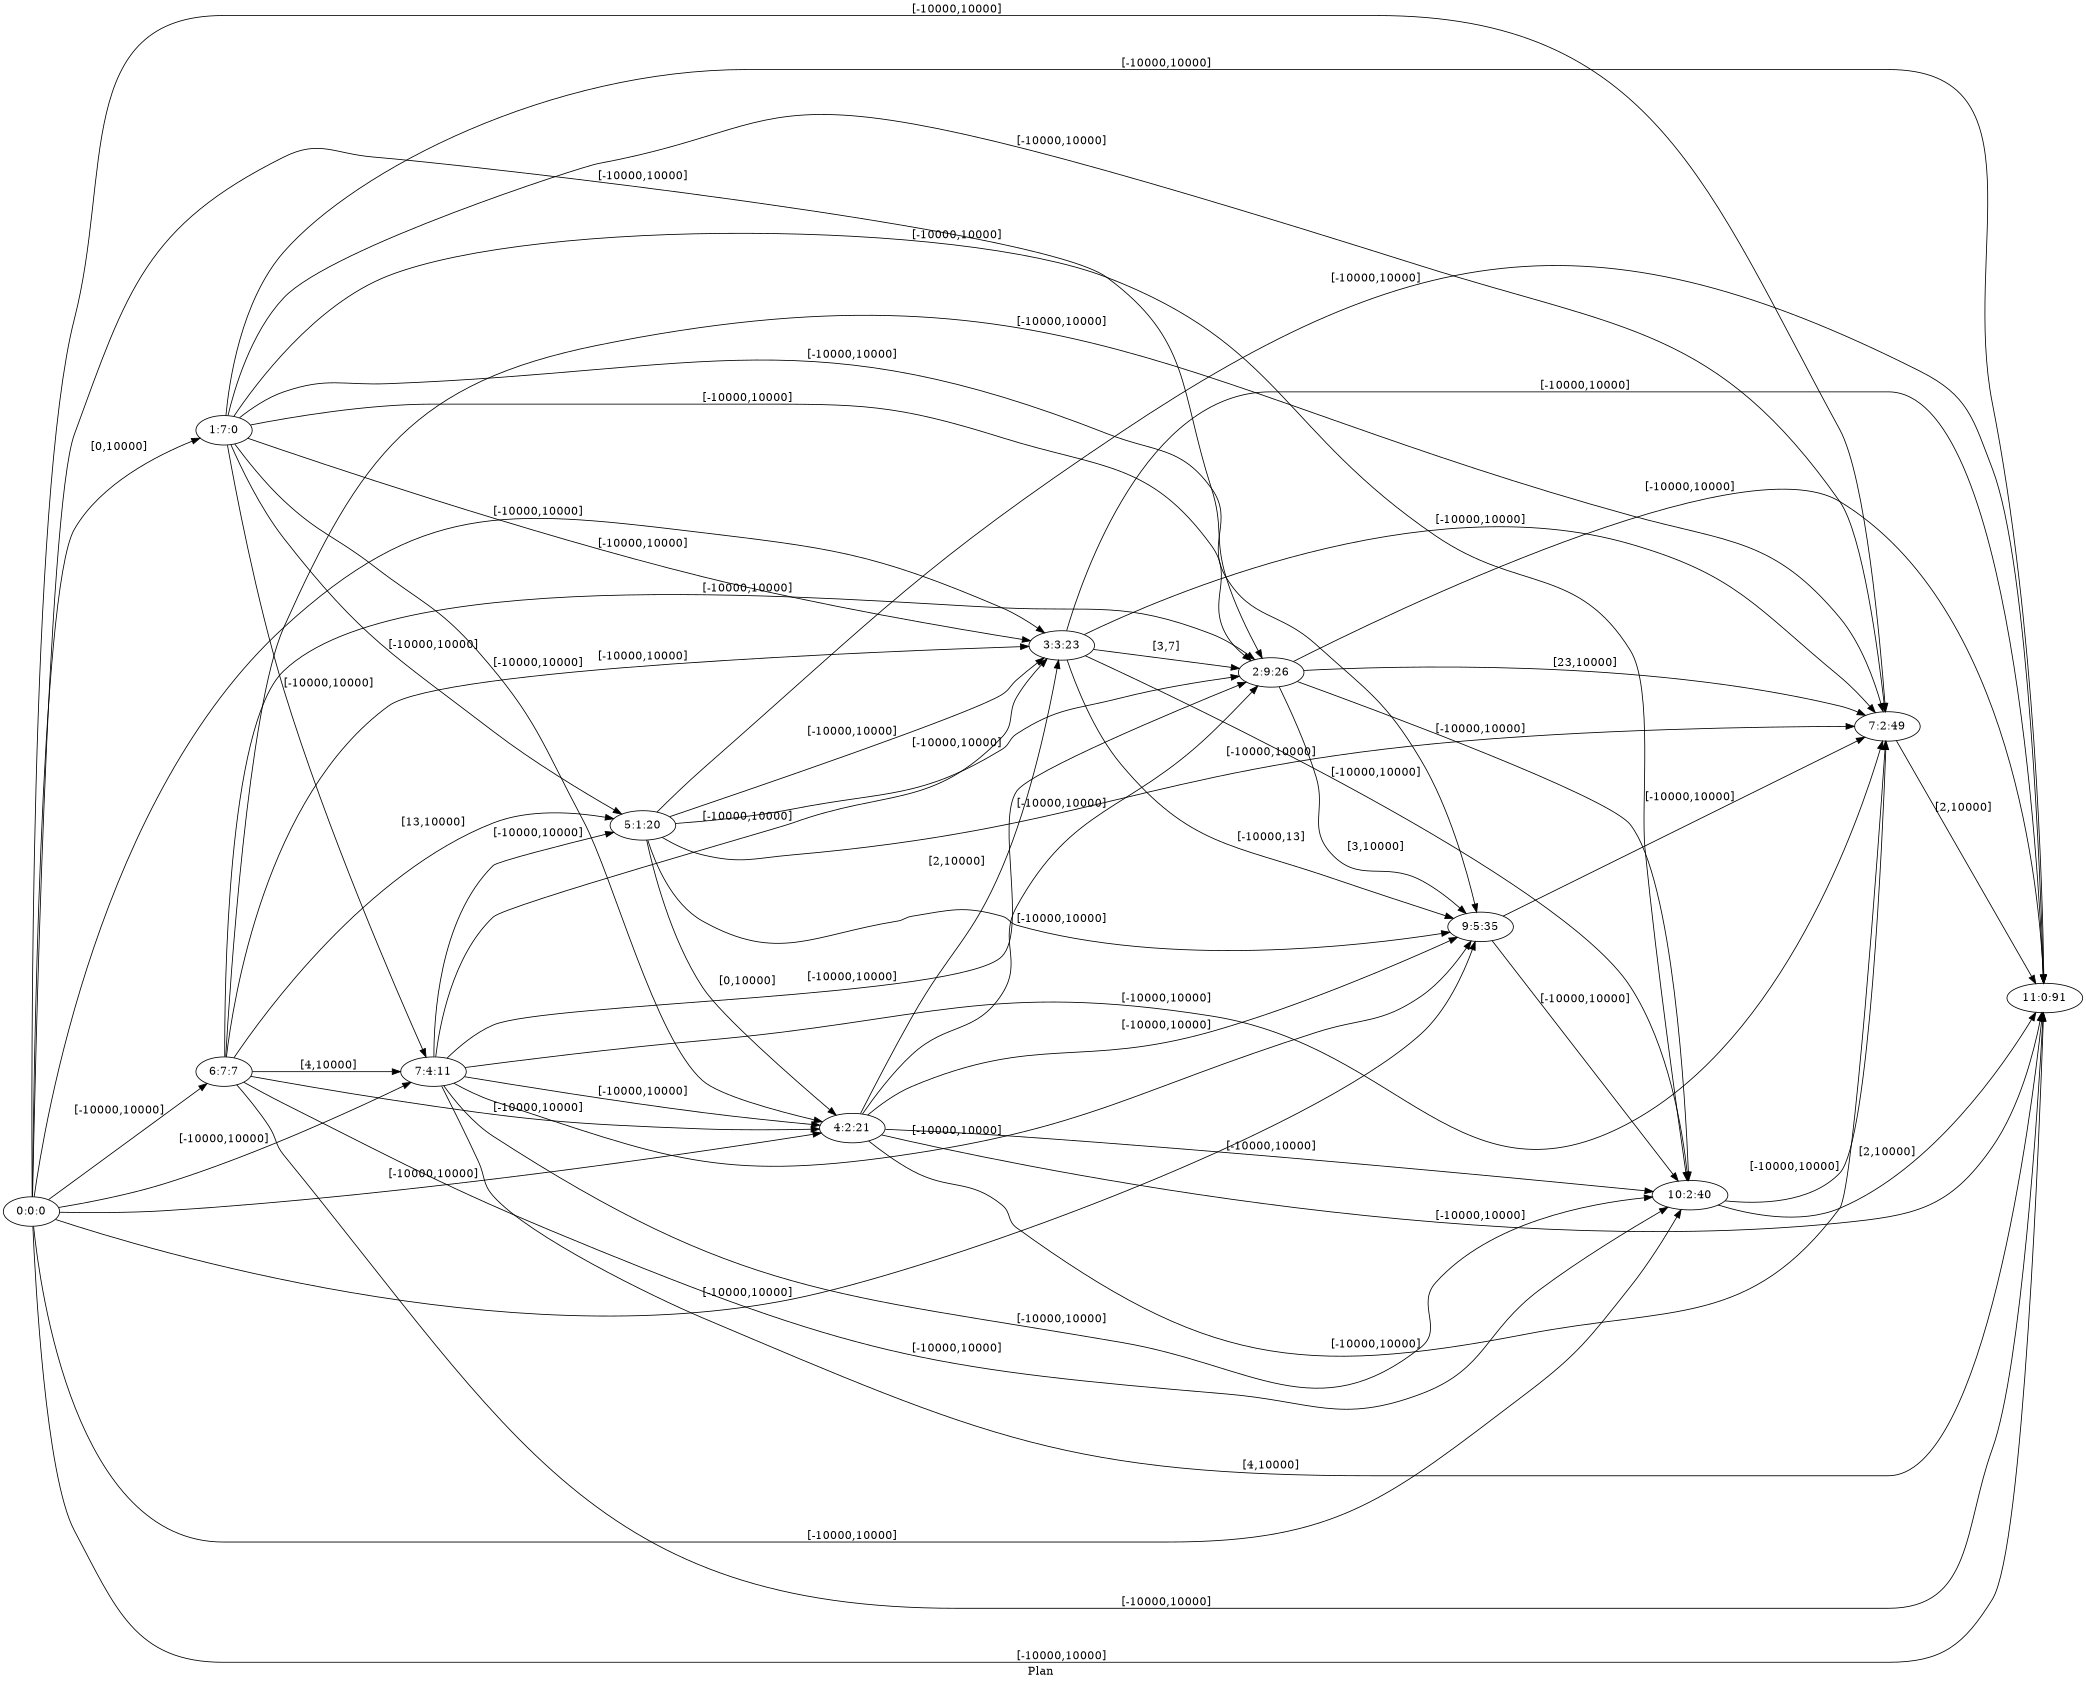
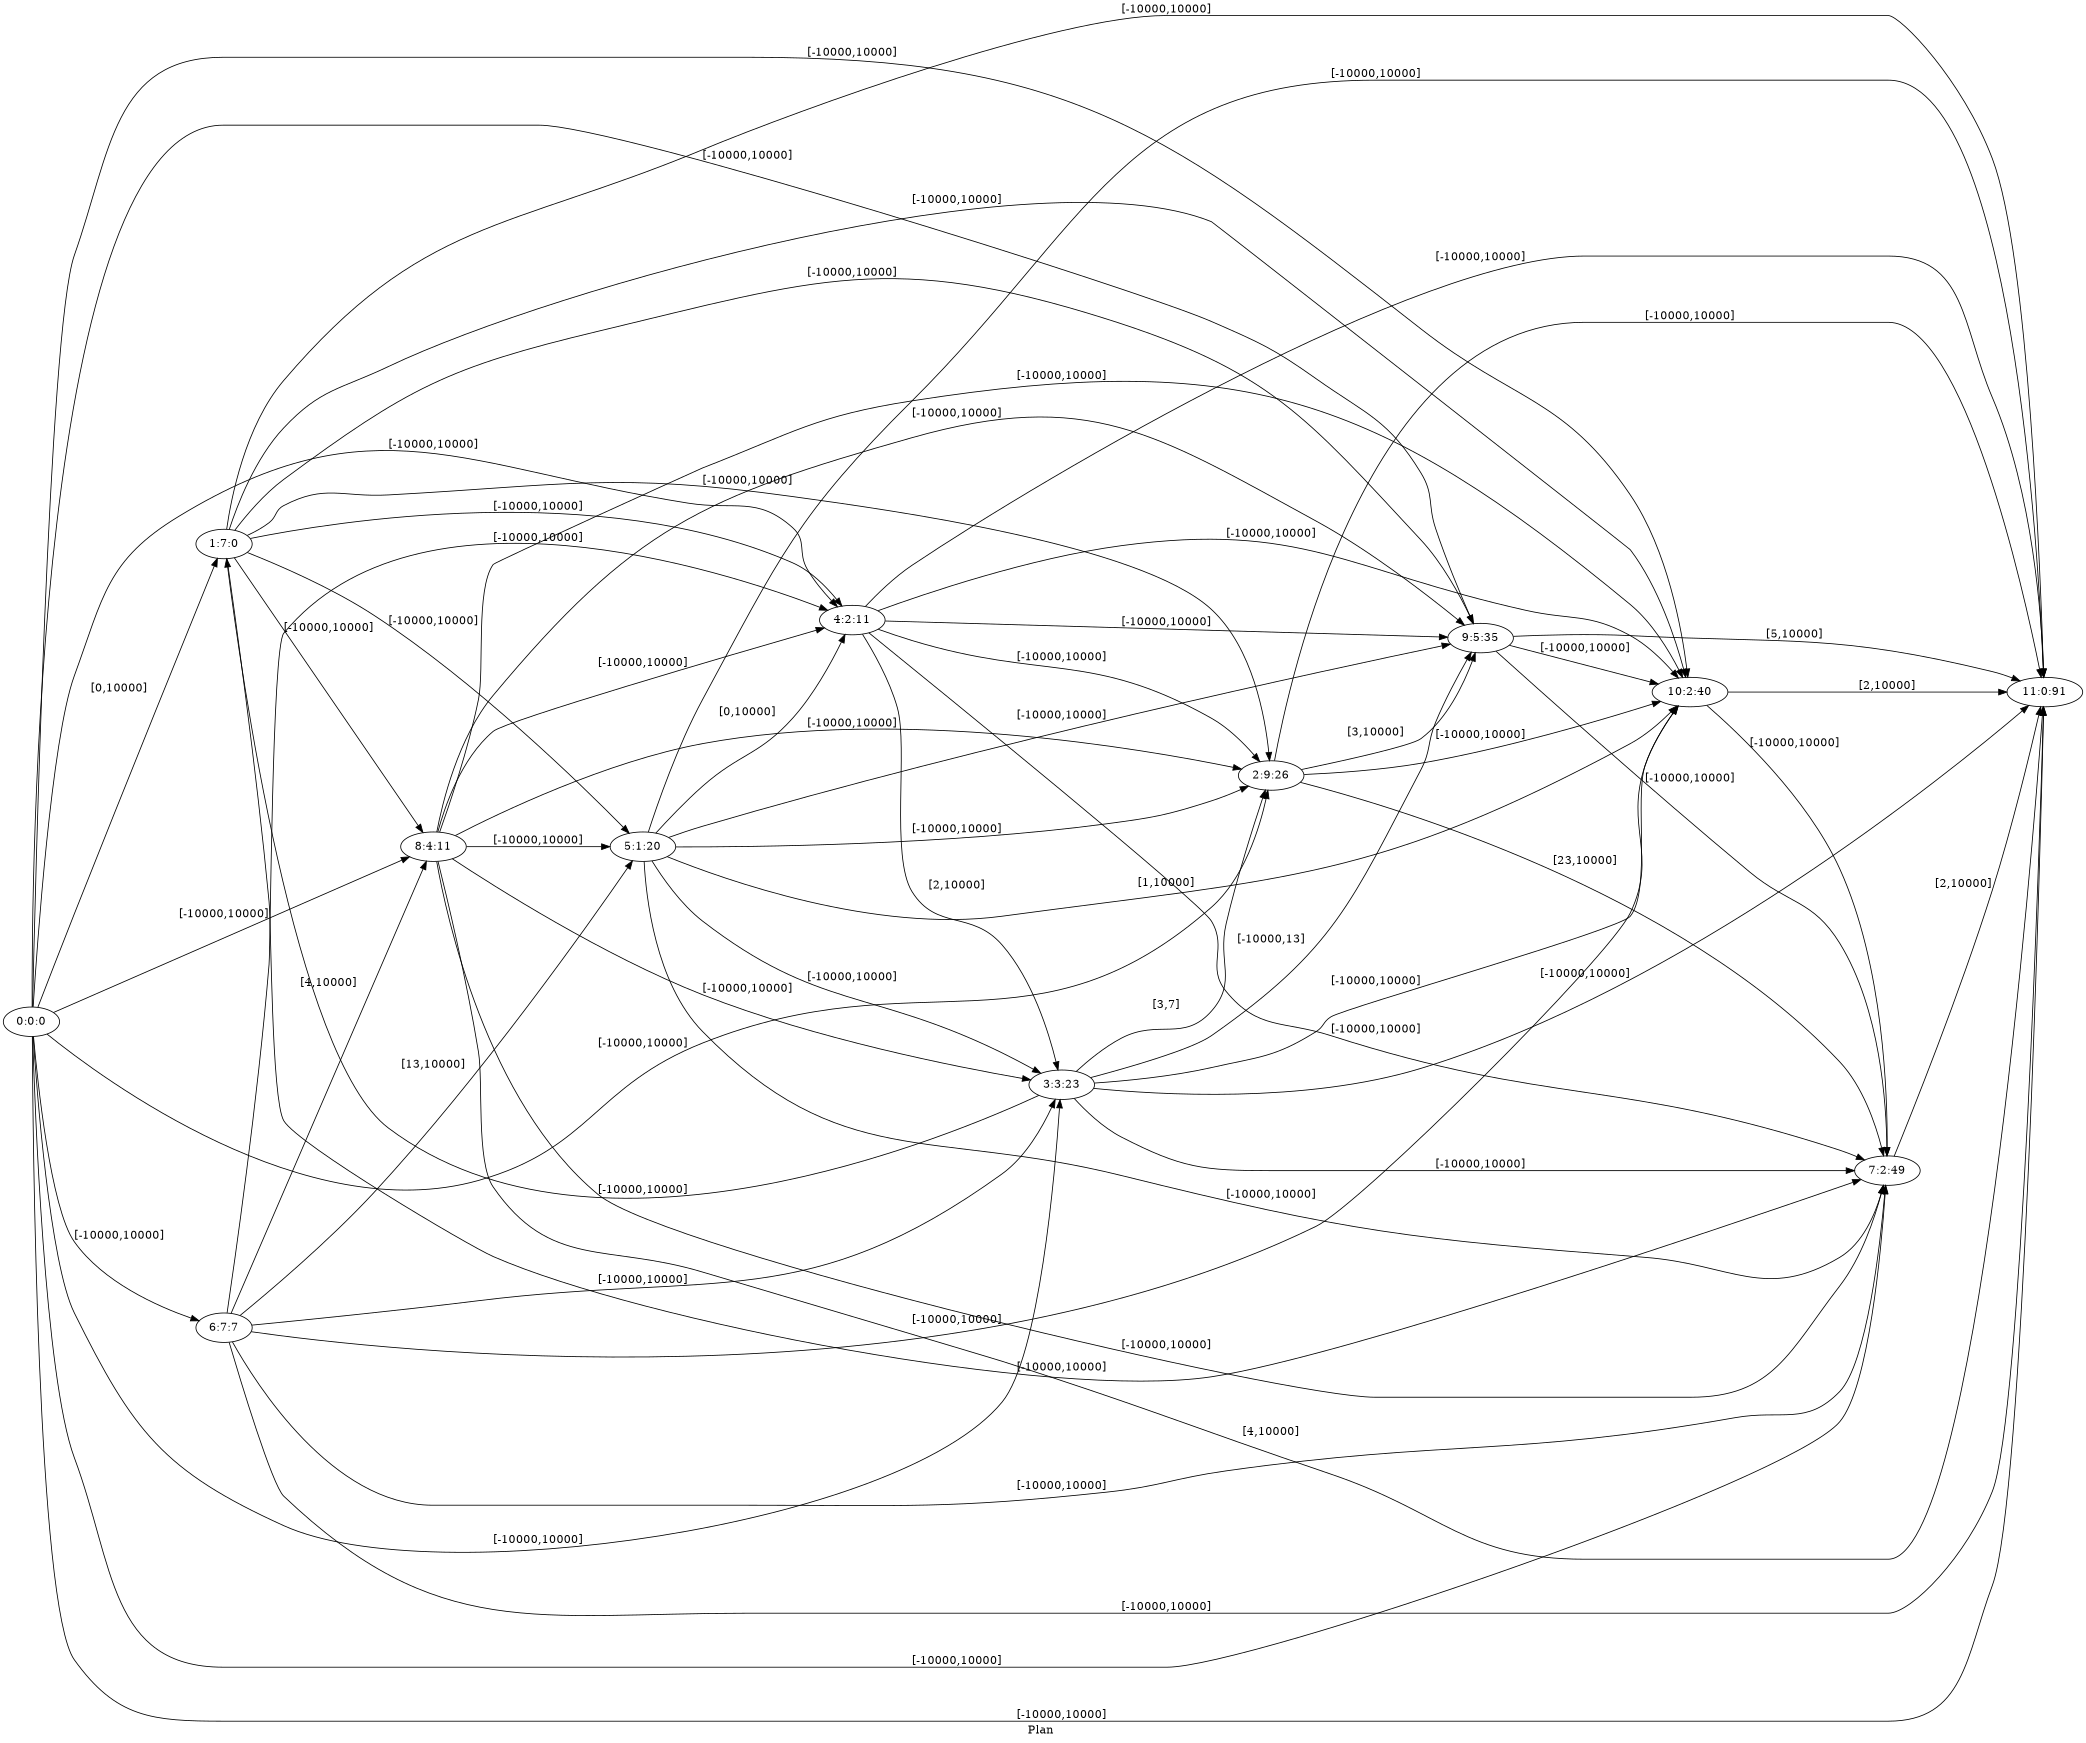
(630, 558) -> (428, 1149)
(566, 598) -> none
none -> (1765, 640)
none -> (1157, 896)
(433, 1072) -> (433, 847)
(852, 1128) -> (852, 620)
